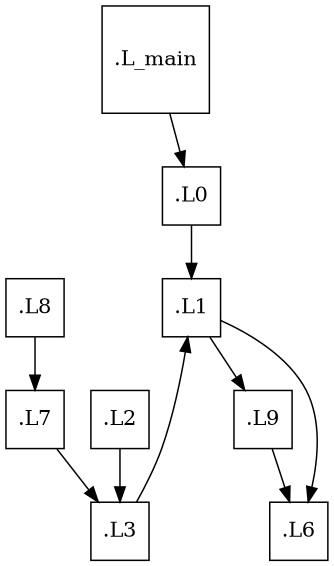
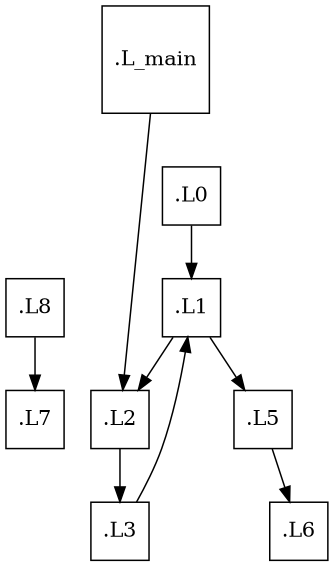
(175, 133) -> (137, 244)
(303, 385) -> (160, 357)
(263, 420) -> (263, 420)
(73, 469) -> none
